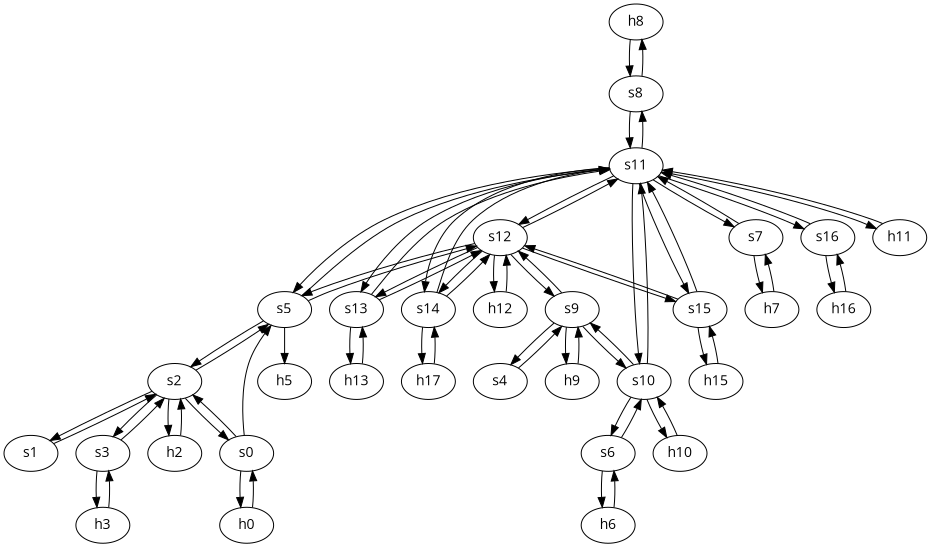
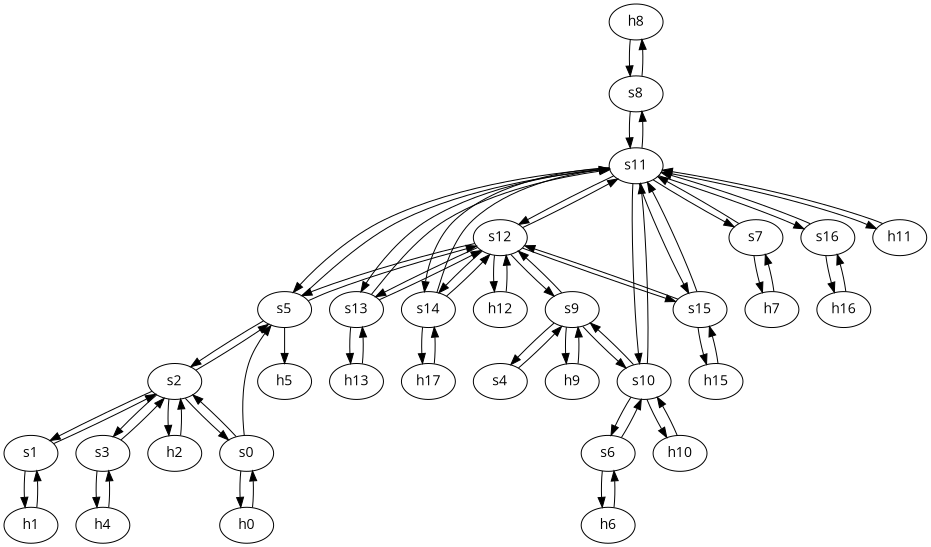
none -> (31, 525)
(103, 525) -> (103, 525)
